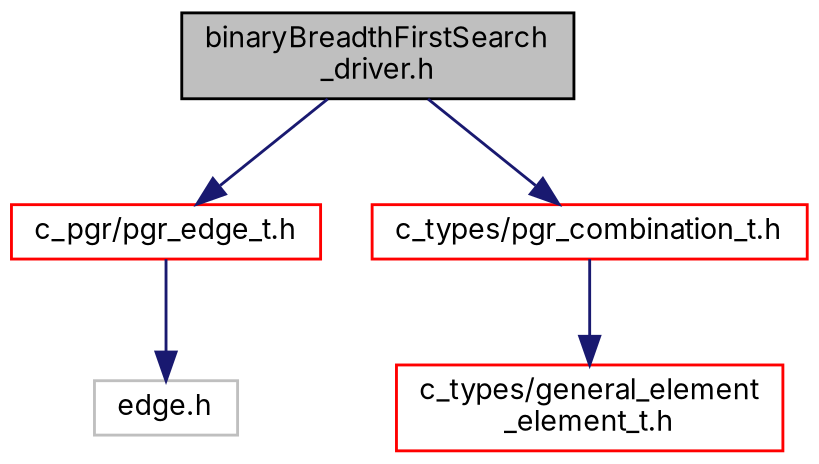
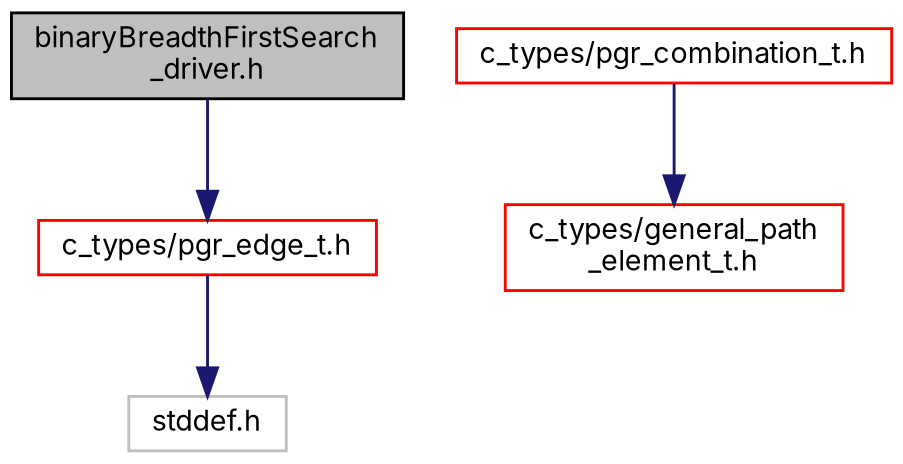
(482, 142) -> none
(166, 232) -> (208, 248)
(166, 408) -> (208, 424)
(590, 408) -> (674, 248)
